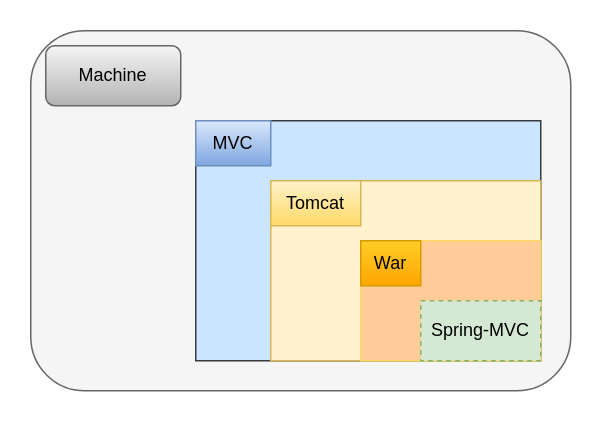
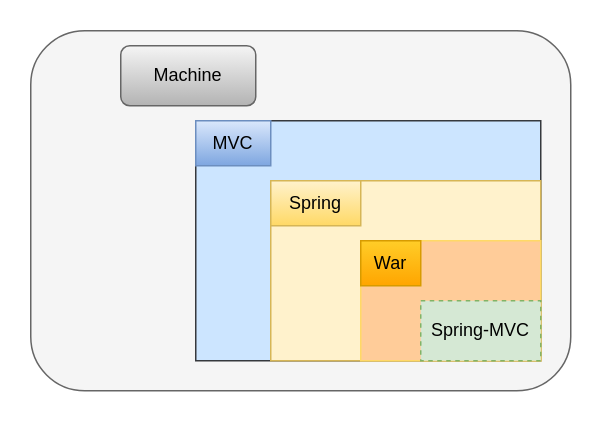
(113, 76) -> (188, 76)
(316, 203) -> (316, 203)
